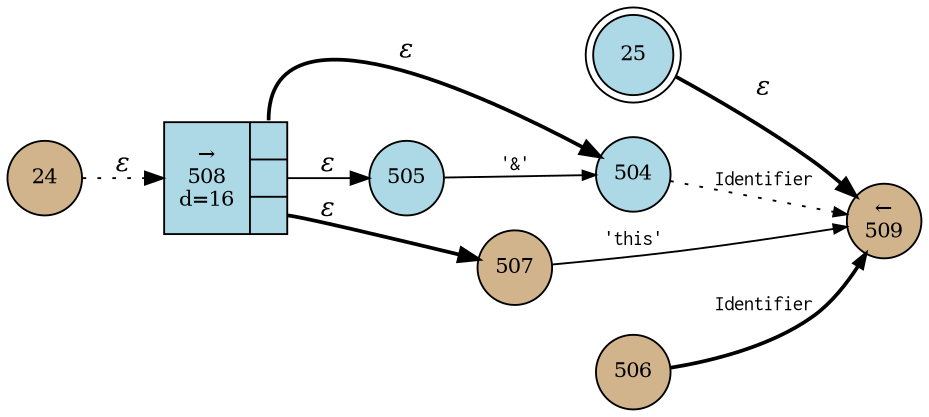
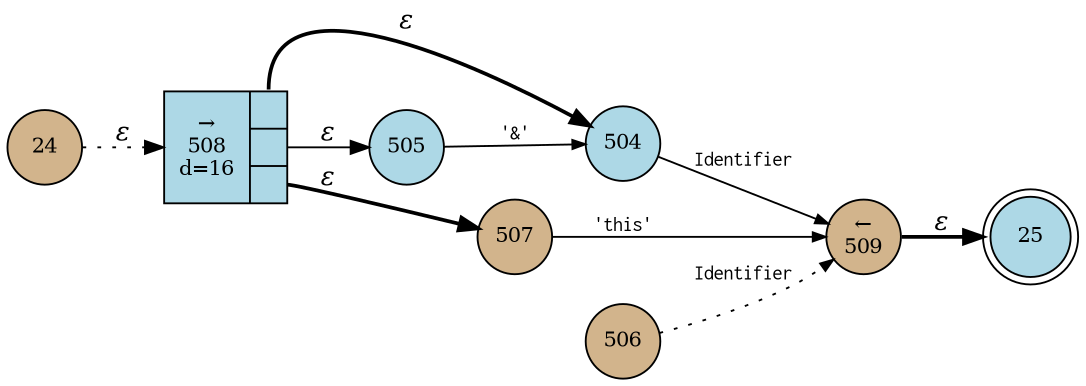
(761, 126) -> (933, 237)
(752, 196) -> (737, 188)
(777, 337) -> (744, 306)
